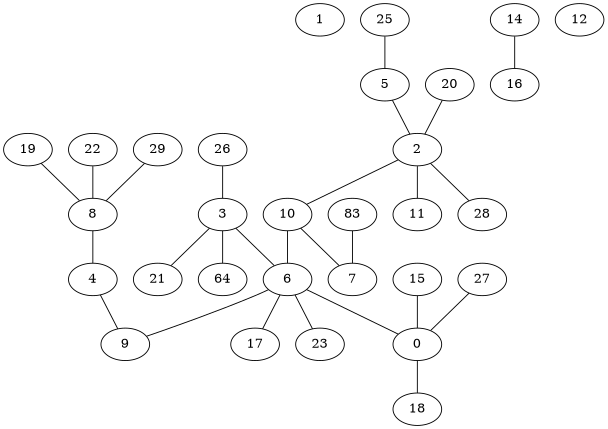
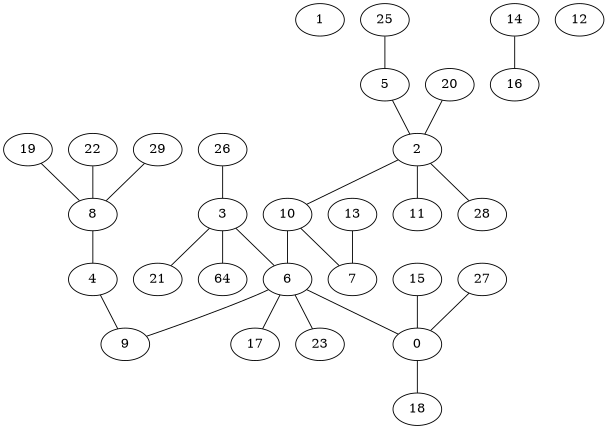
(352, 215) -> (352, 215)
